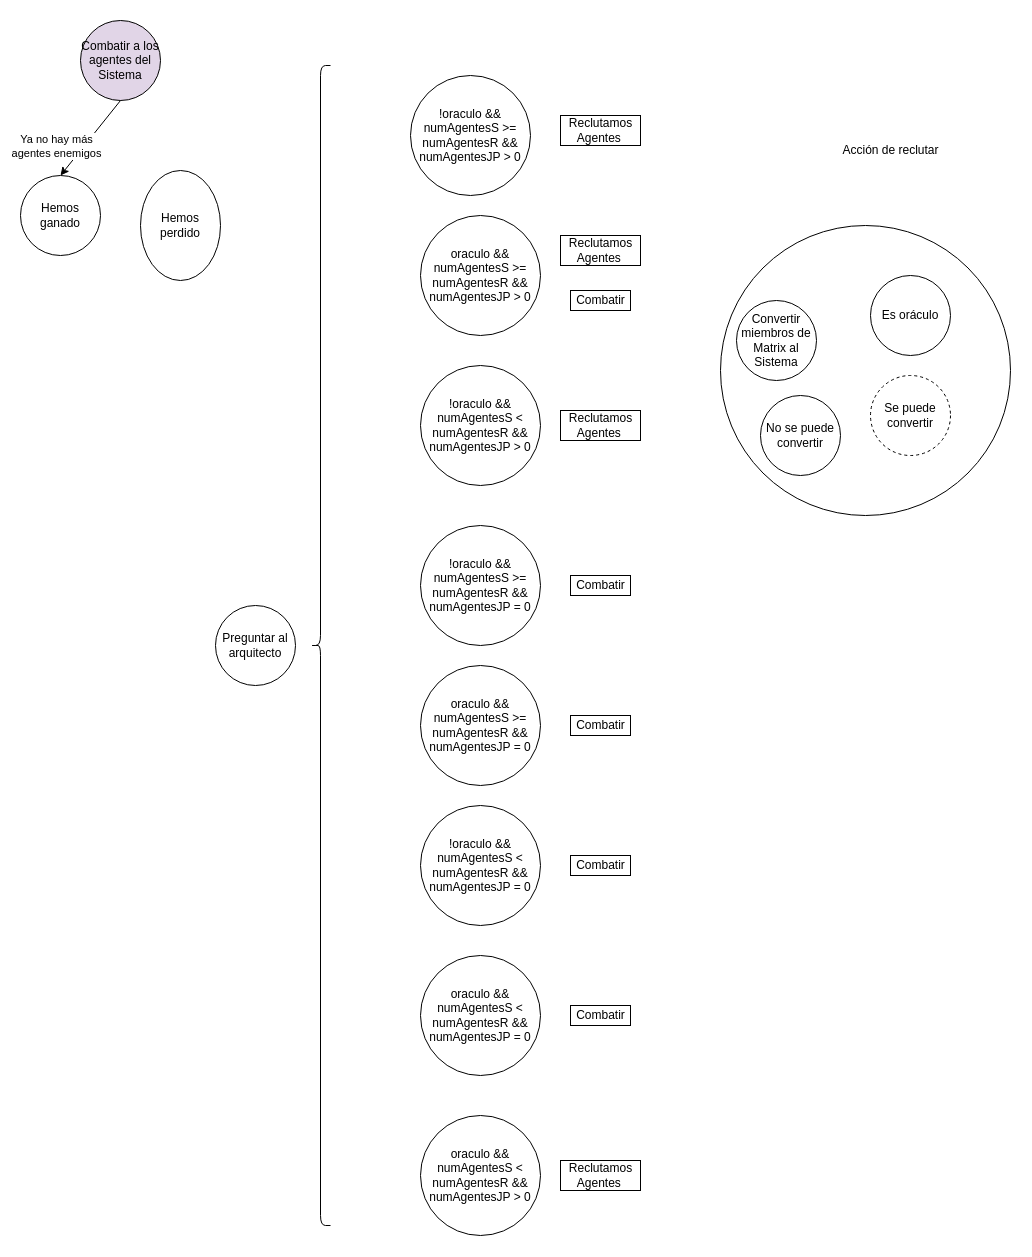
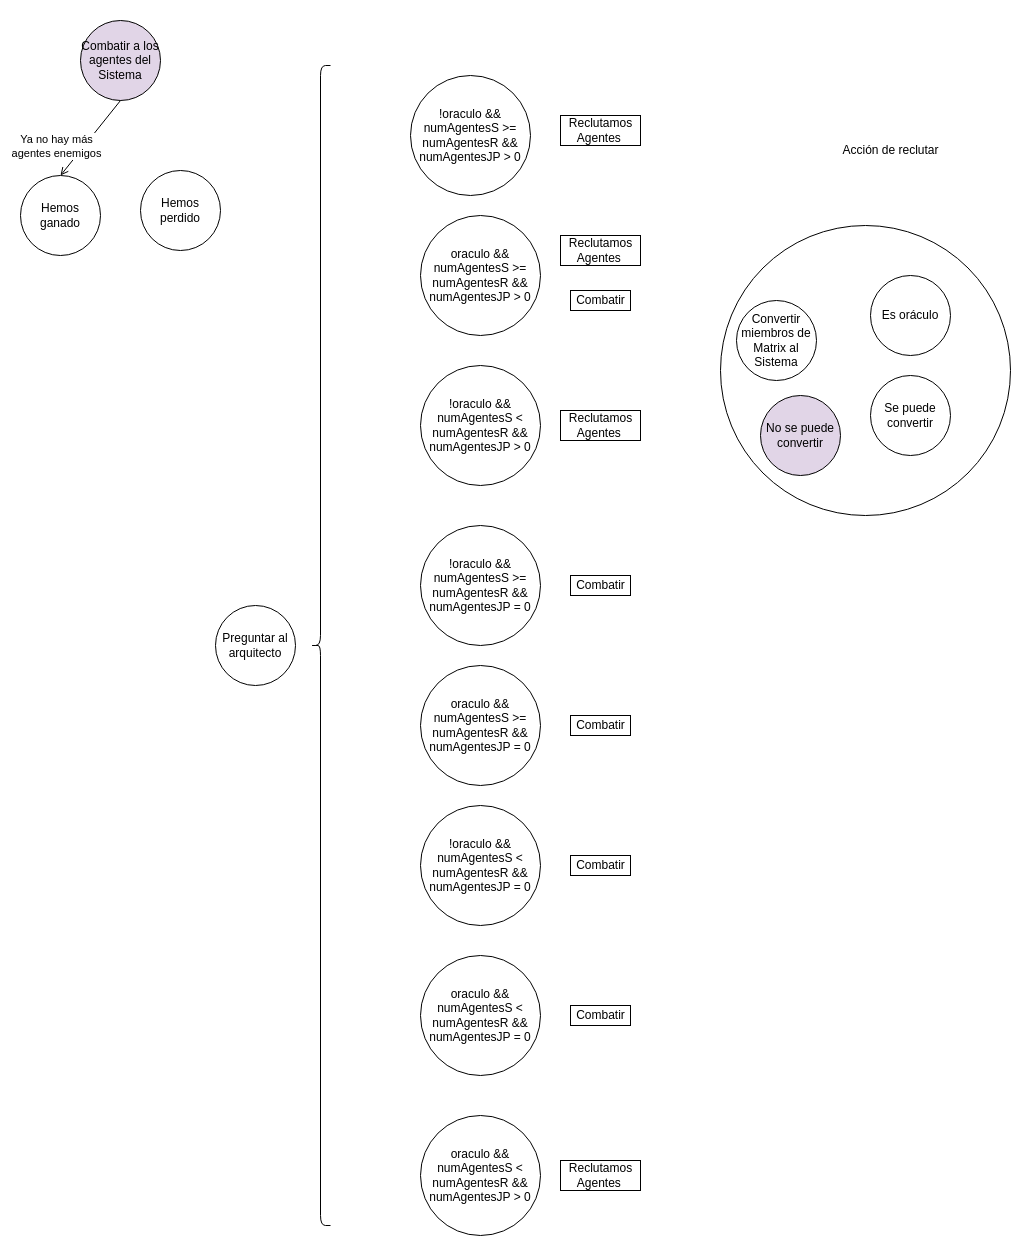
(66, 169) -> (64, 171)
(181, 226) -> (181, 211)
(911, 416) -> (911, 416)
(801, 436) -> (801, 436)
